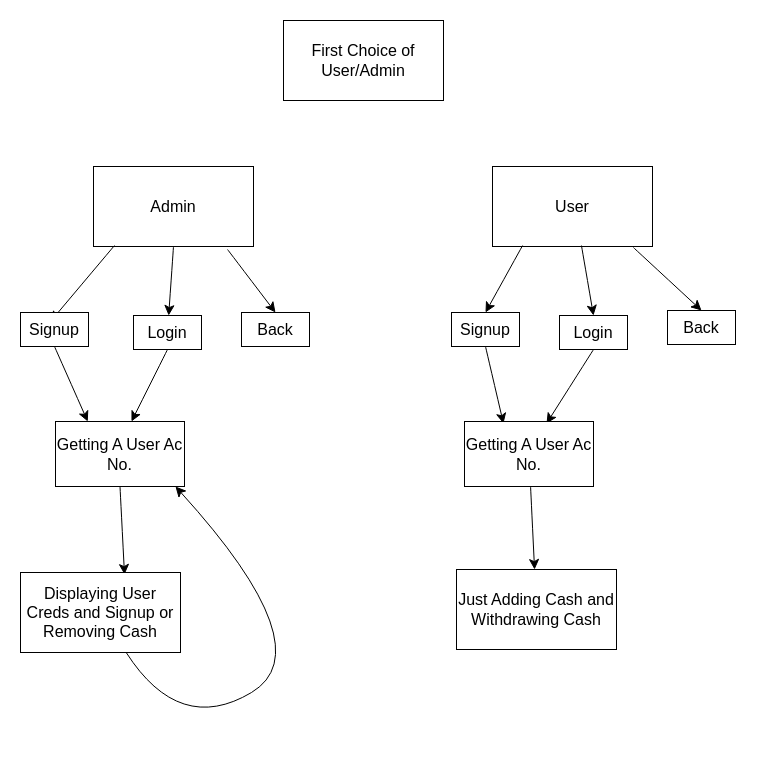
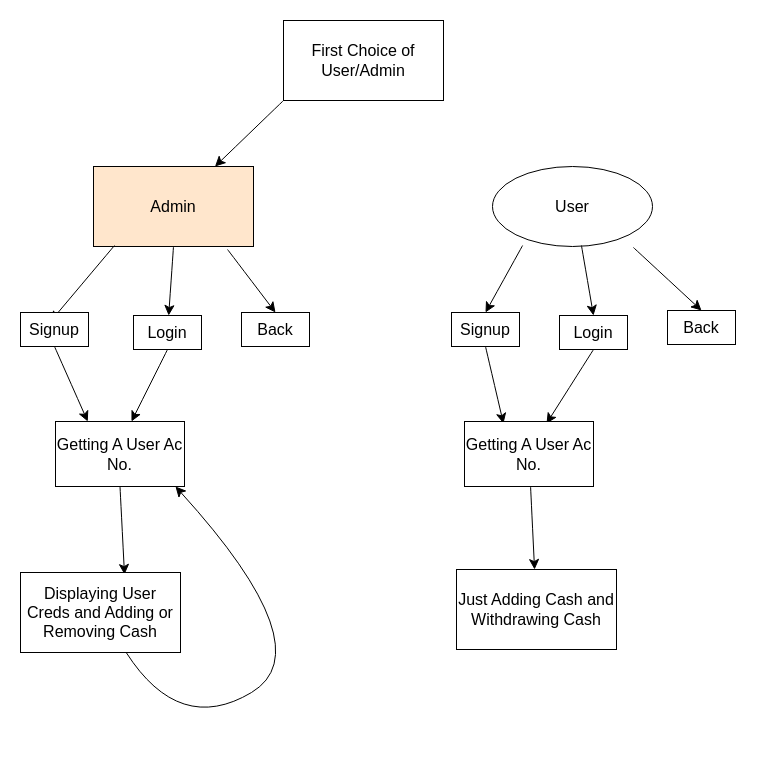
none -> (252, 131)
(174, 207) -> (174, 207)
(573, 207) -> (573, 207)
(101, 613) -> (101, 613)
